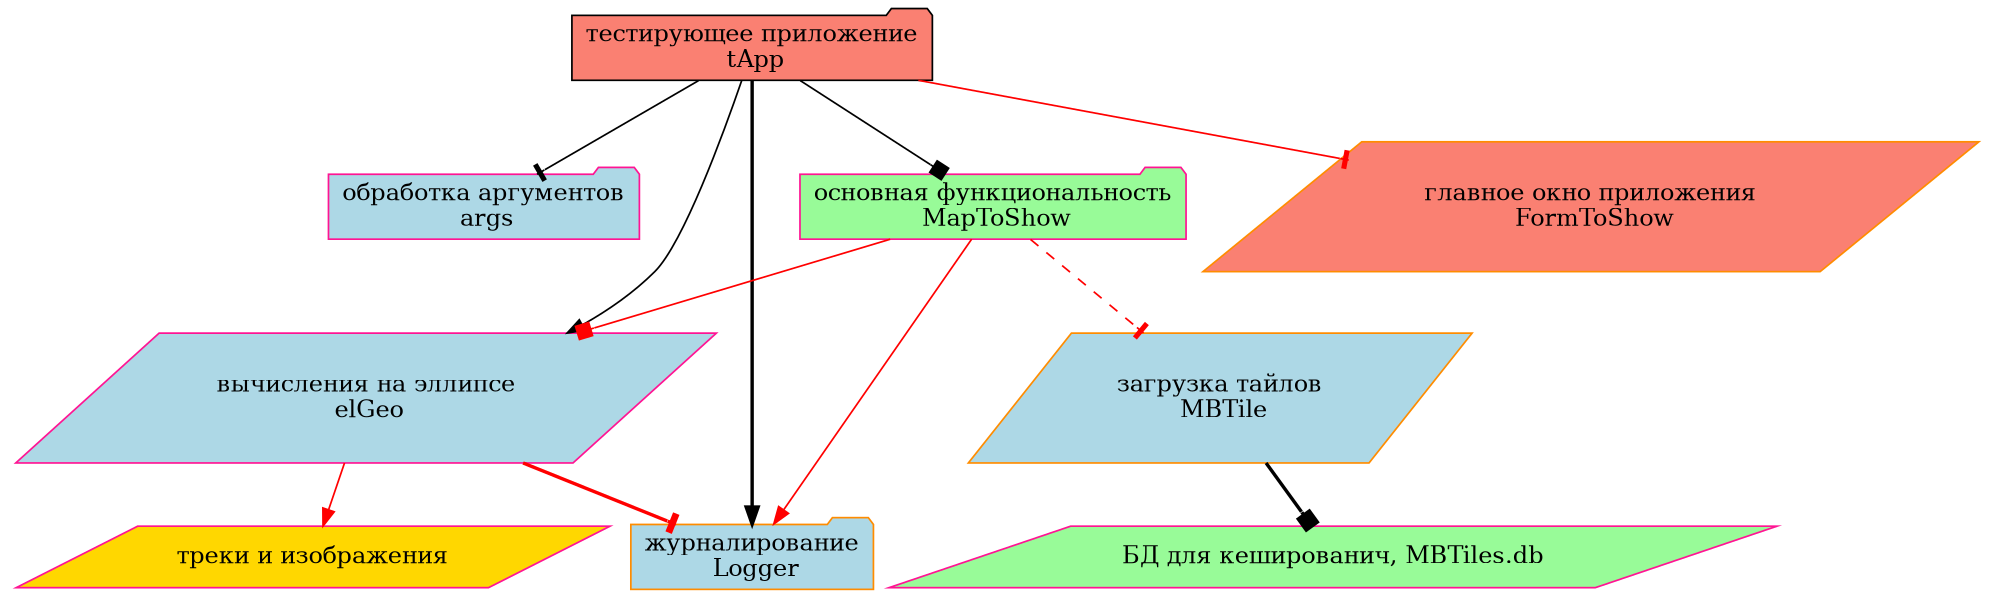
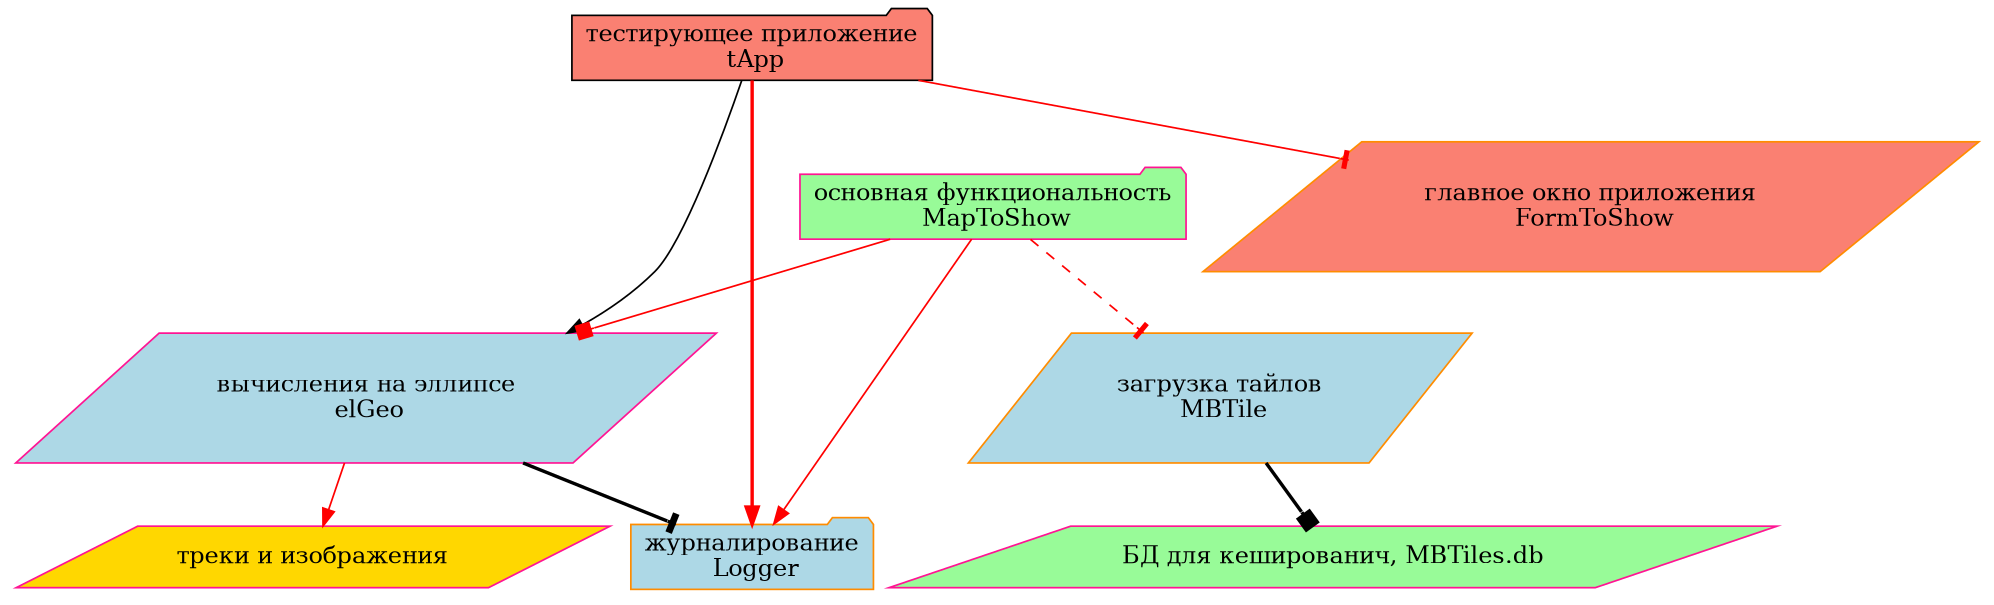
(865, 123) -> none
(484, 207) -> none
(752, 293) -> (752, 293)
(595, 492) -> (595, 492)
